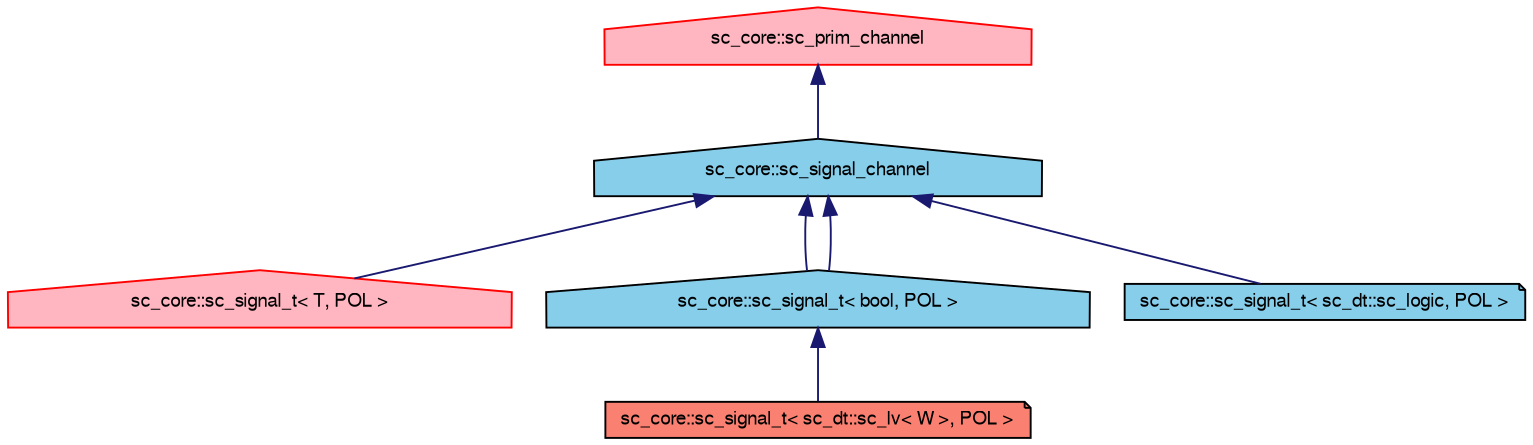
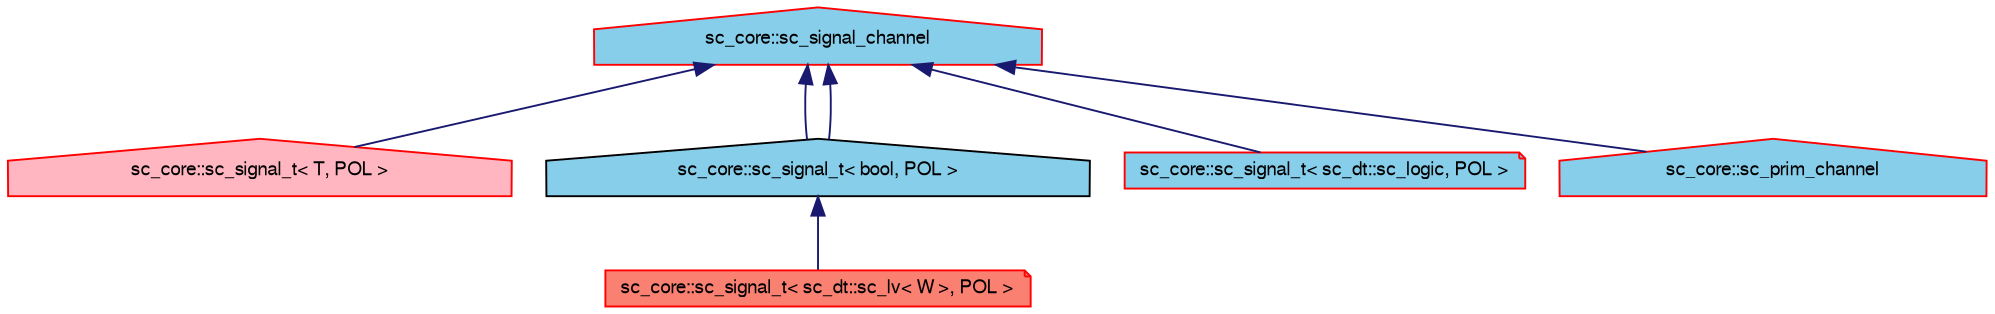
(818, 39) -> (1773, 171)
(818, 111) -> (1331, 110)
(818, 171) -> (818, 39)
(1325, 302) -> (1325, 171)
(818, 420) -> (818, 288)
